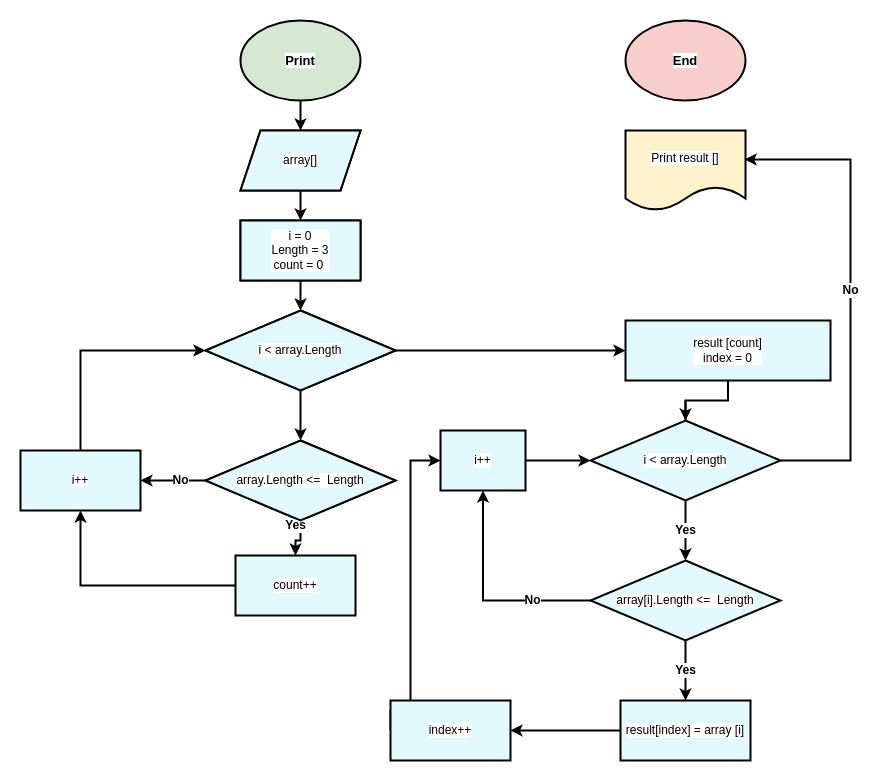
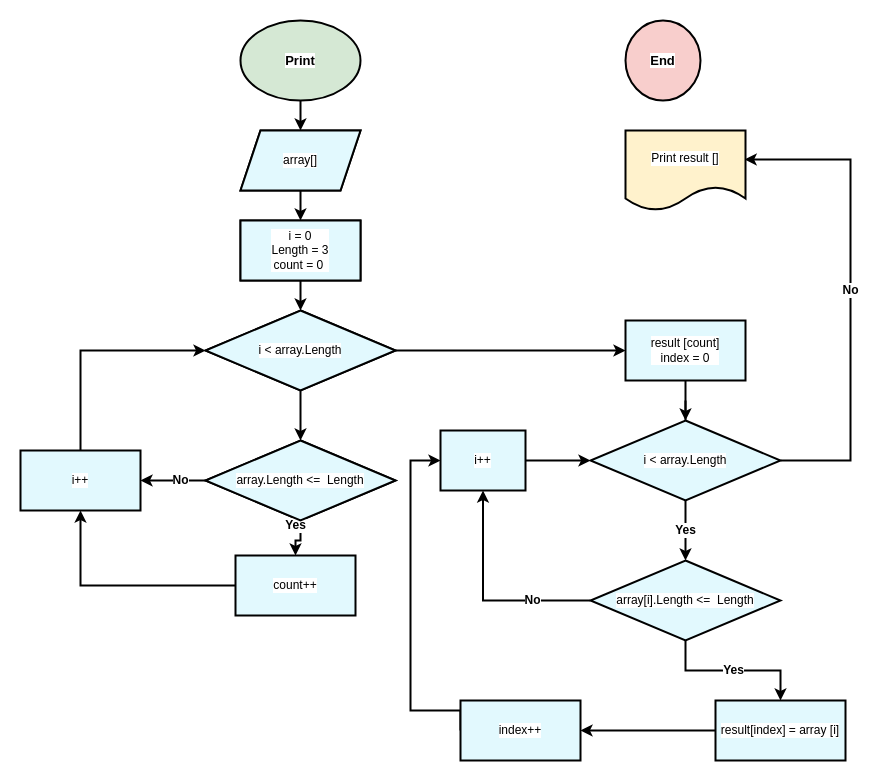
(686, 61) -> (663, 61)
(728, 351) -> (686, 351)
(451, 731) -> (521, 731)
(686, 731) -> (781, 731)
